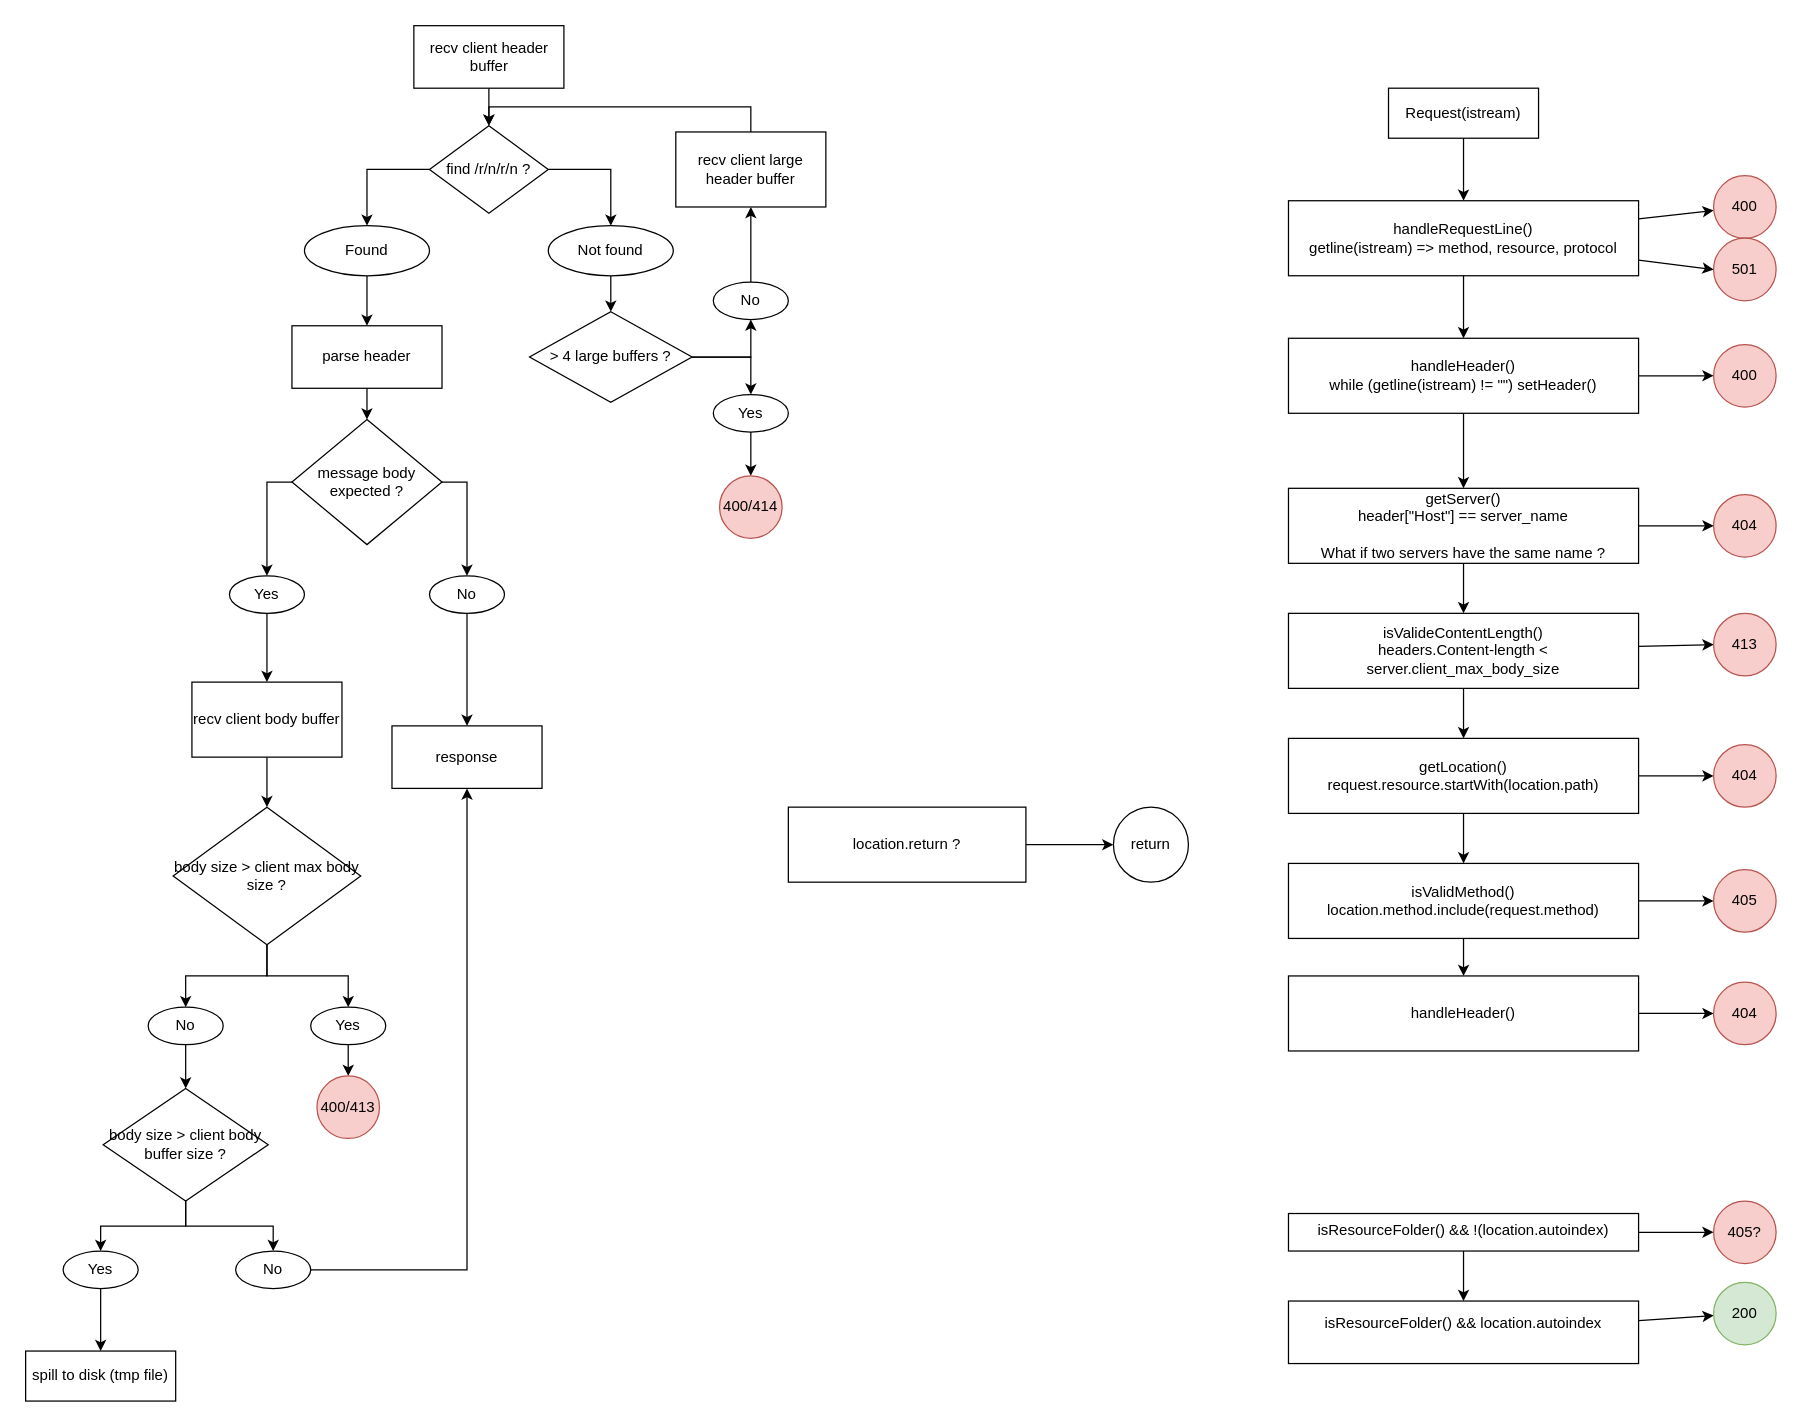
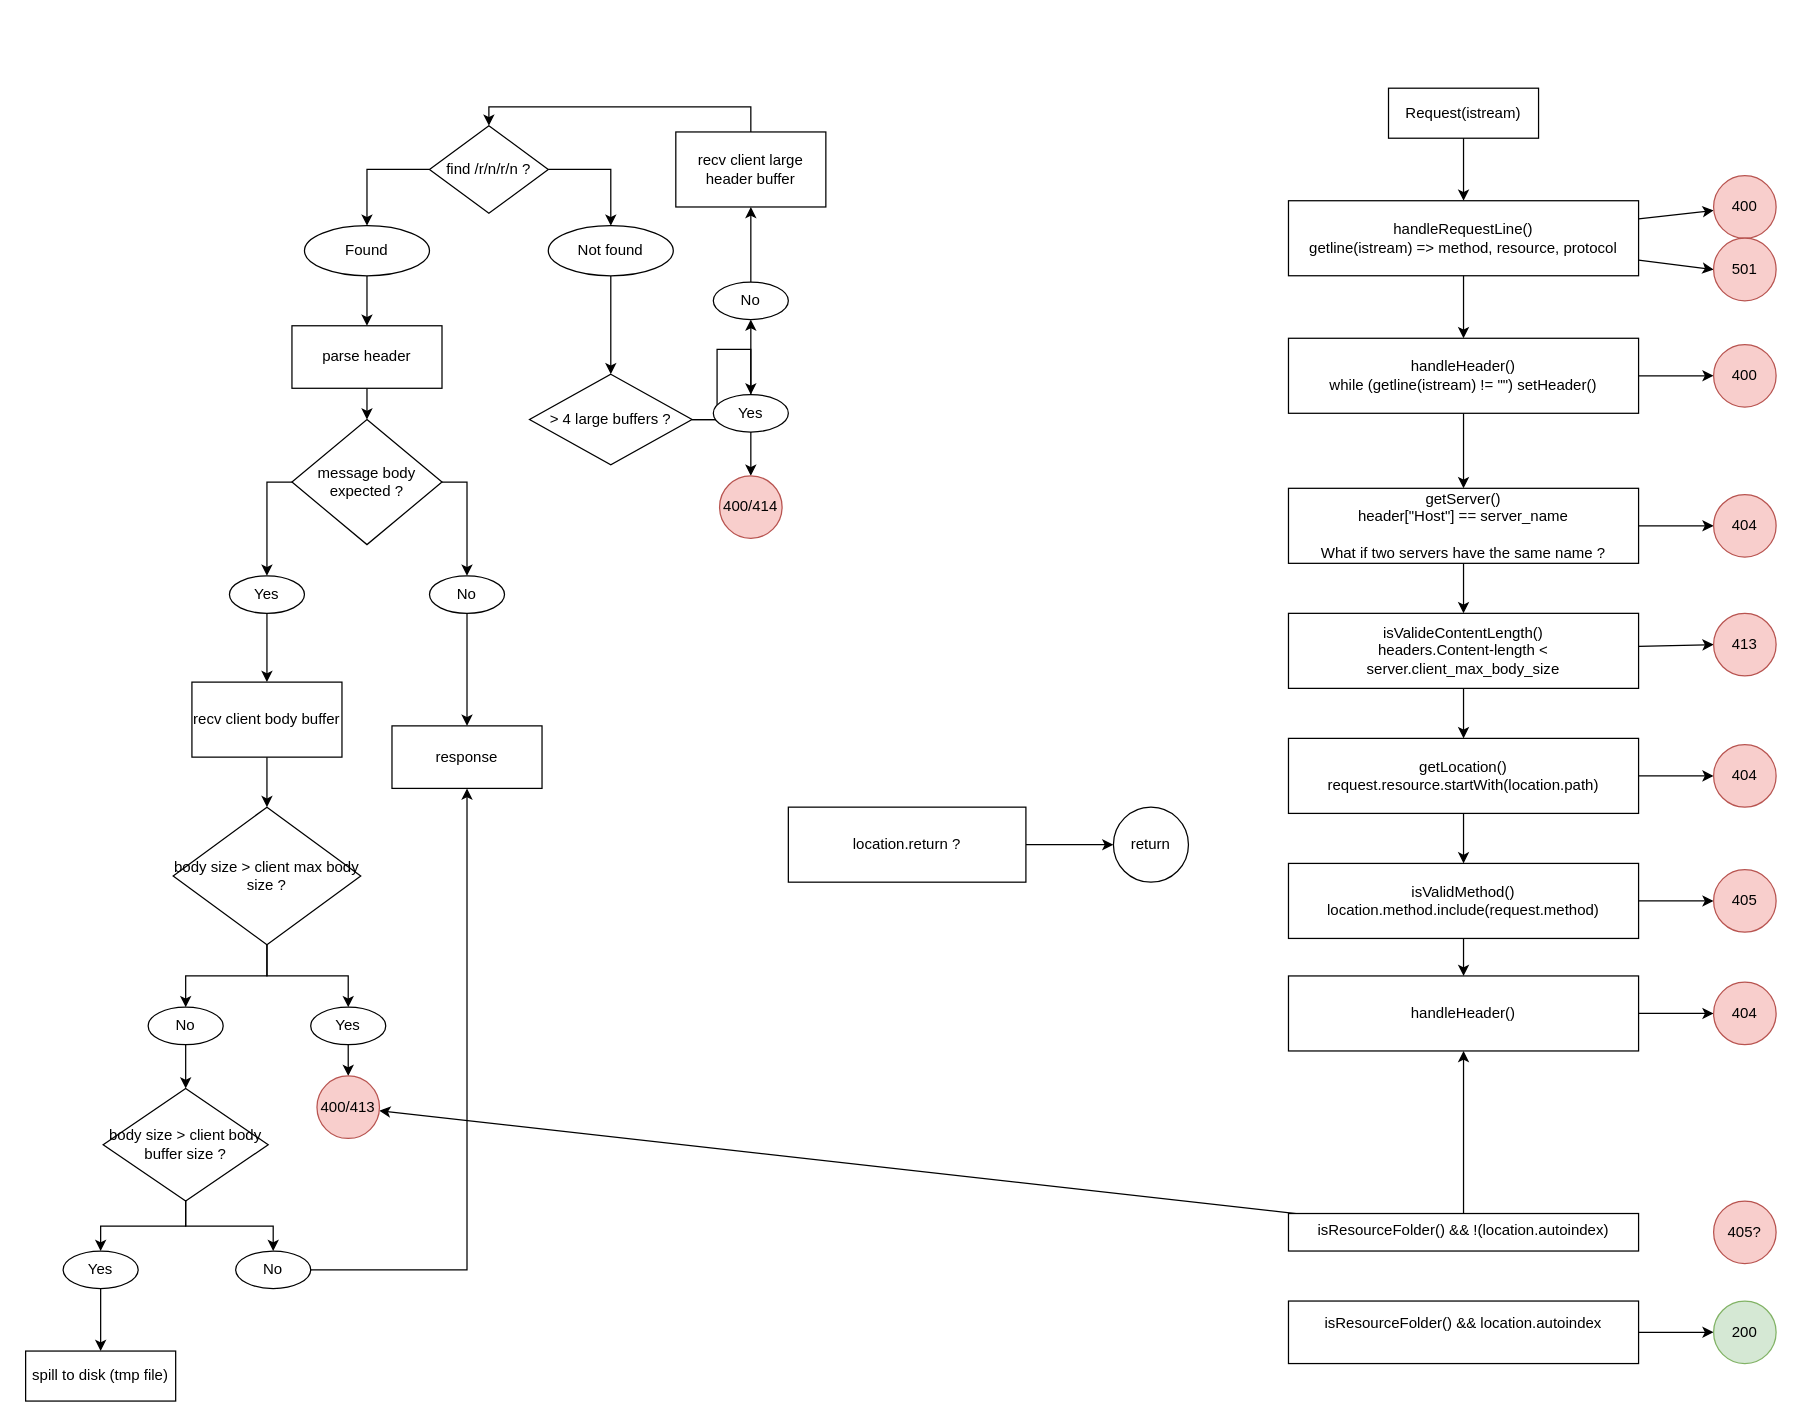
(489, 57) -> none
(489, 95) -> none
(611, 357) -> (611, 419)
(1671, 1232) -> (1463, 1136)
(1463, 1272) -> (839, 1162)
(1744, 1313) -> (1744, 1332)
